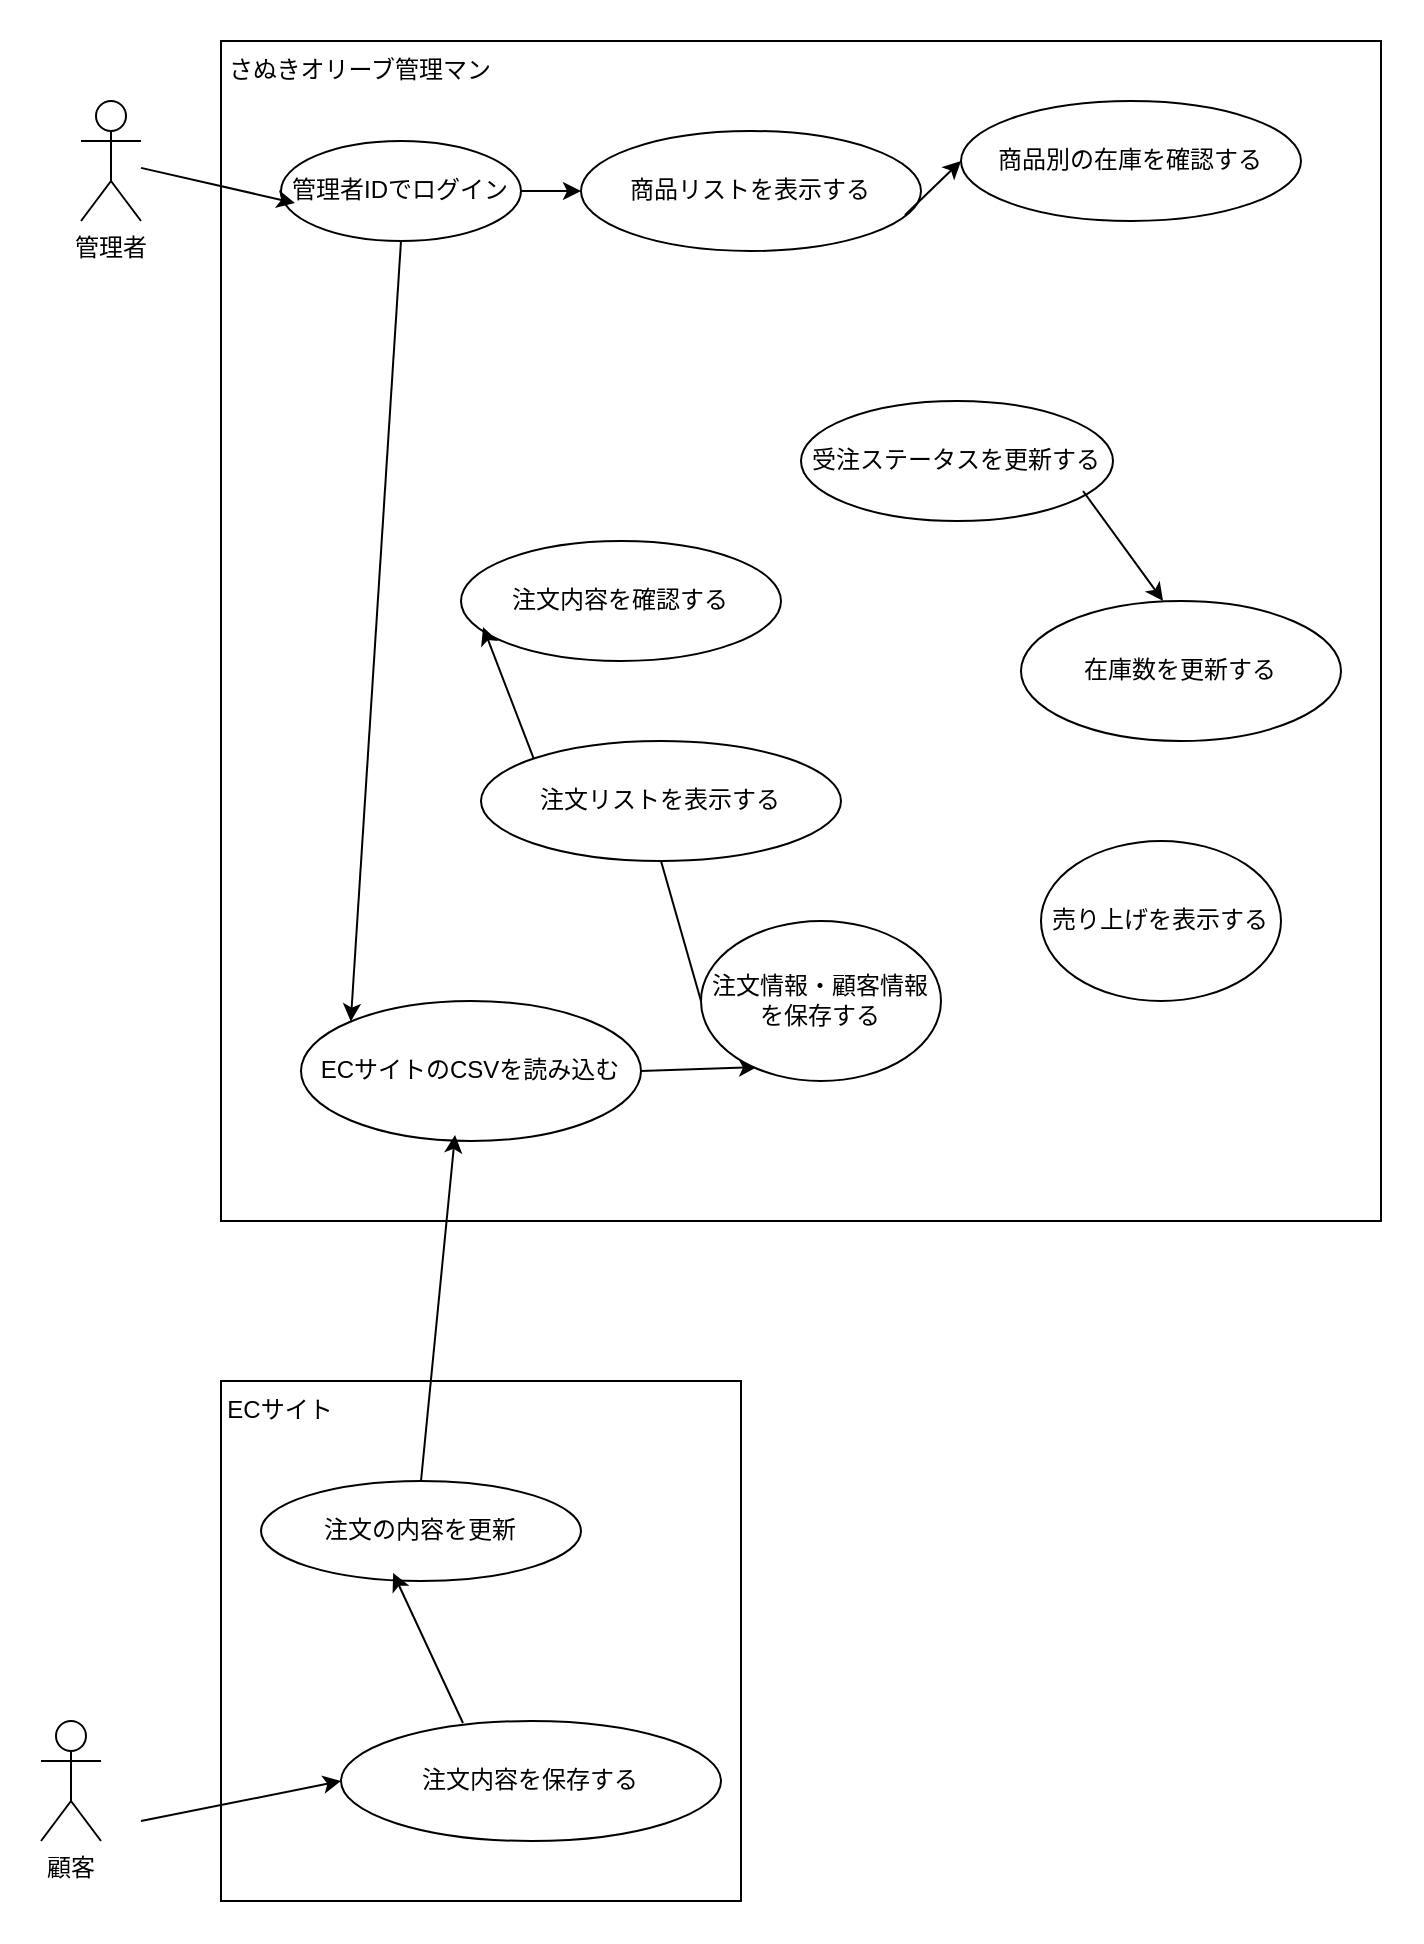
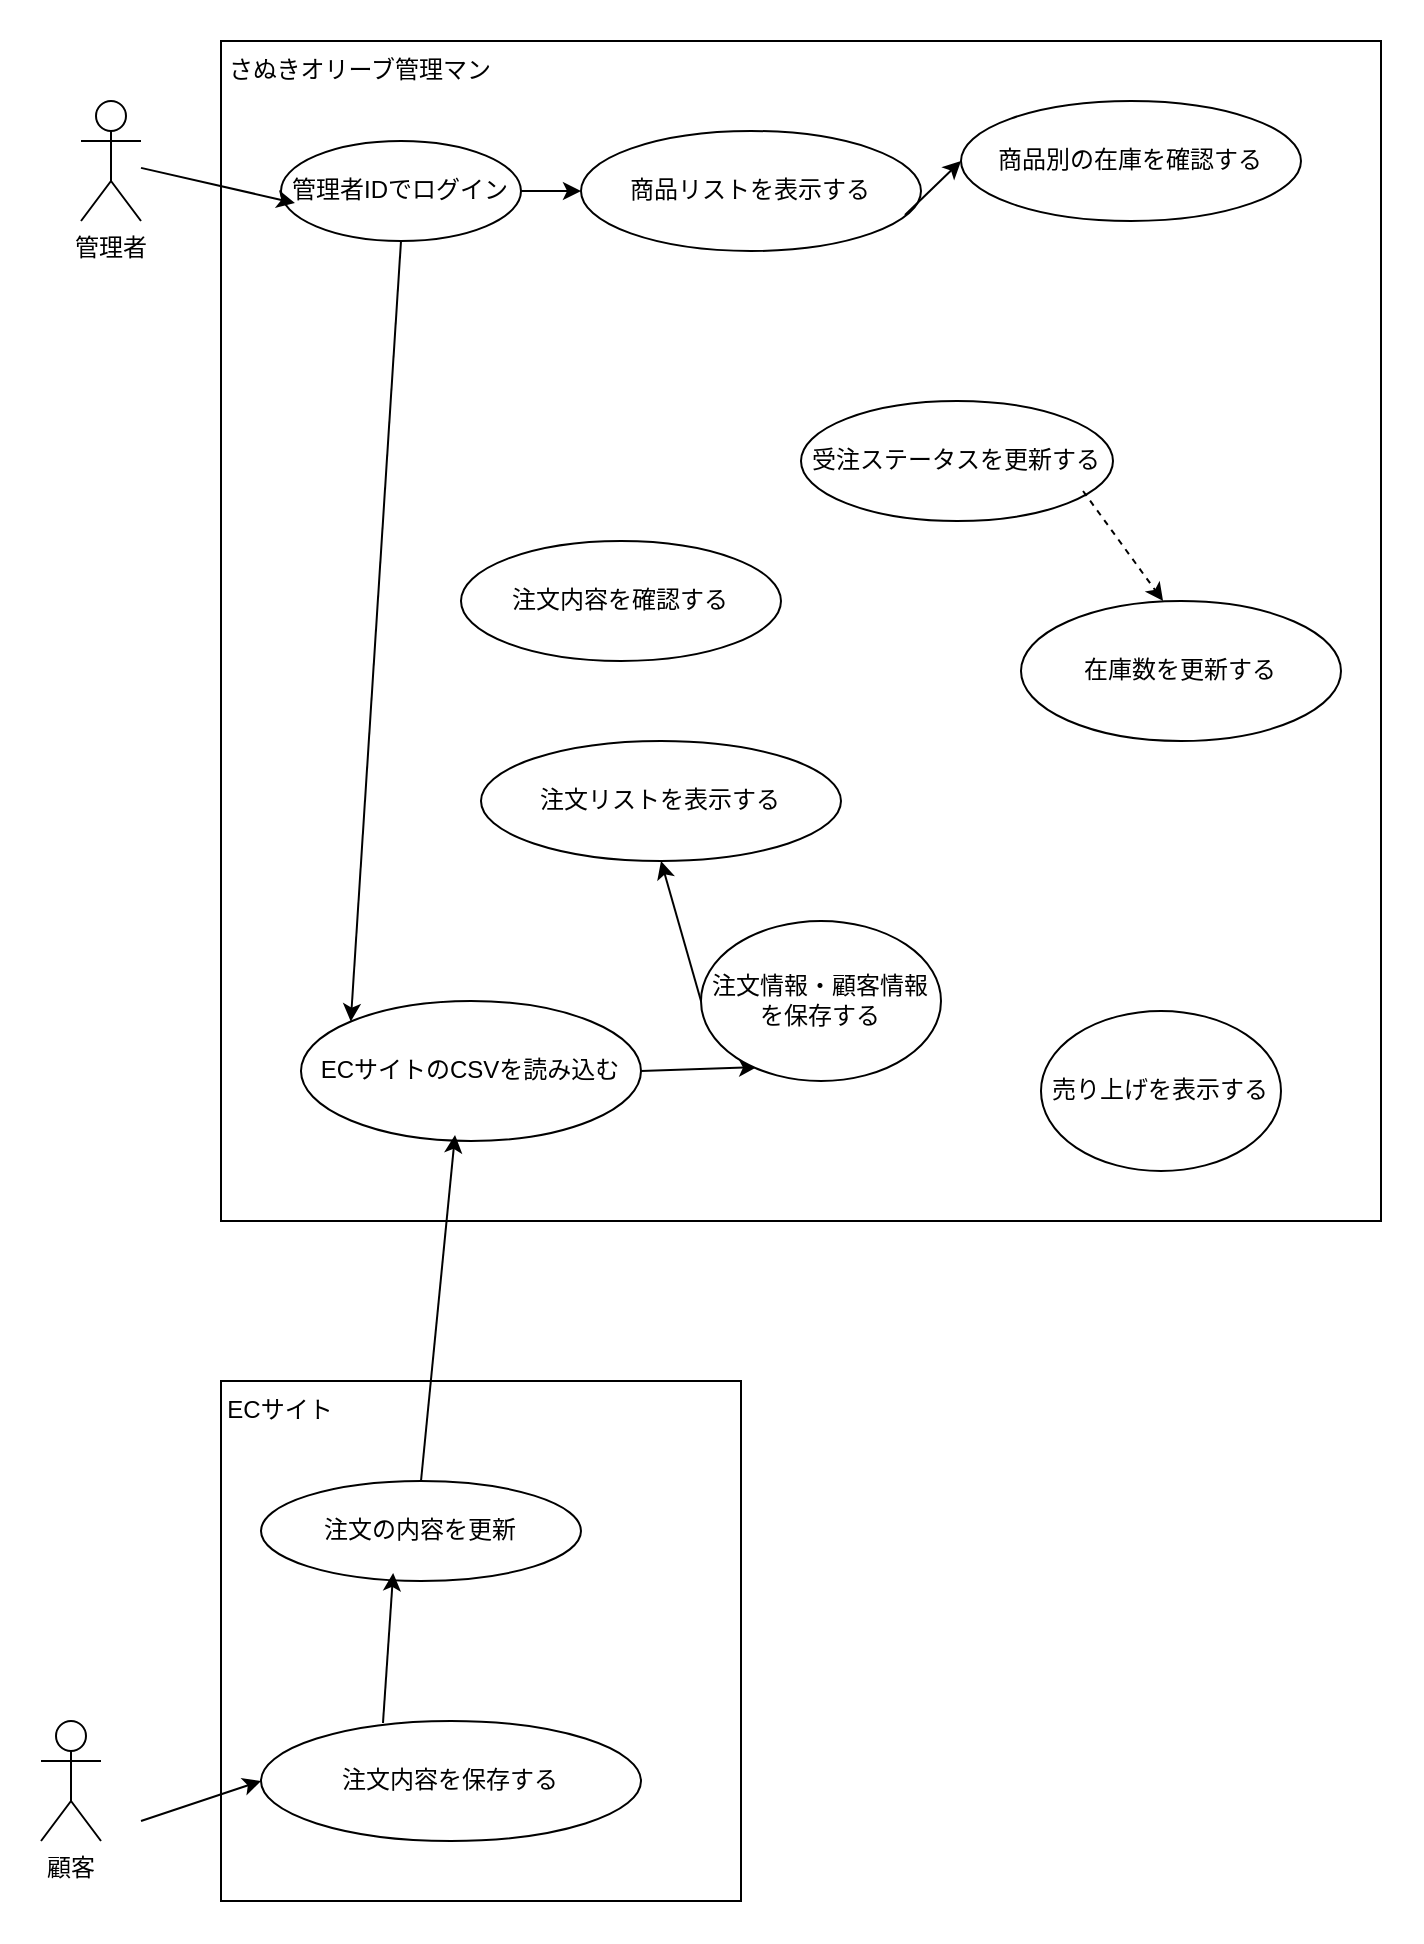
(1119, 540) -> (1119, 540)
(511, 699) -> none
(663, 870) -> (665, 875)
(1161, 921) -> (1161, 1091)
(531, 1781) -> (451, 1781)
